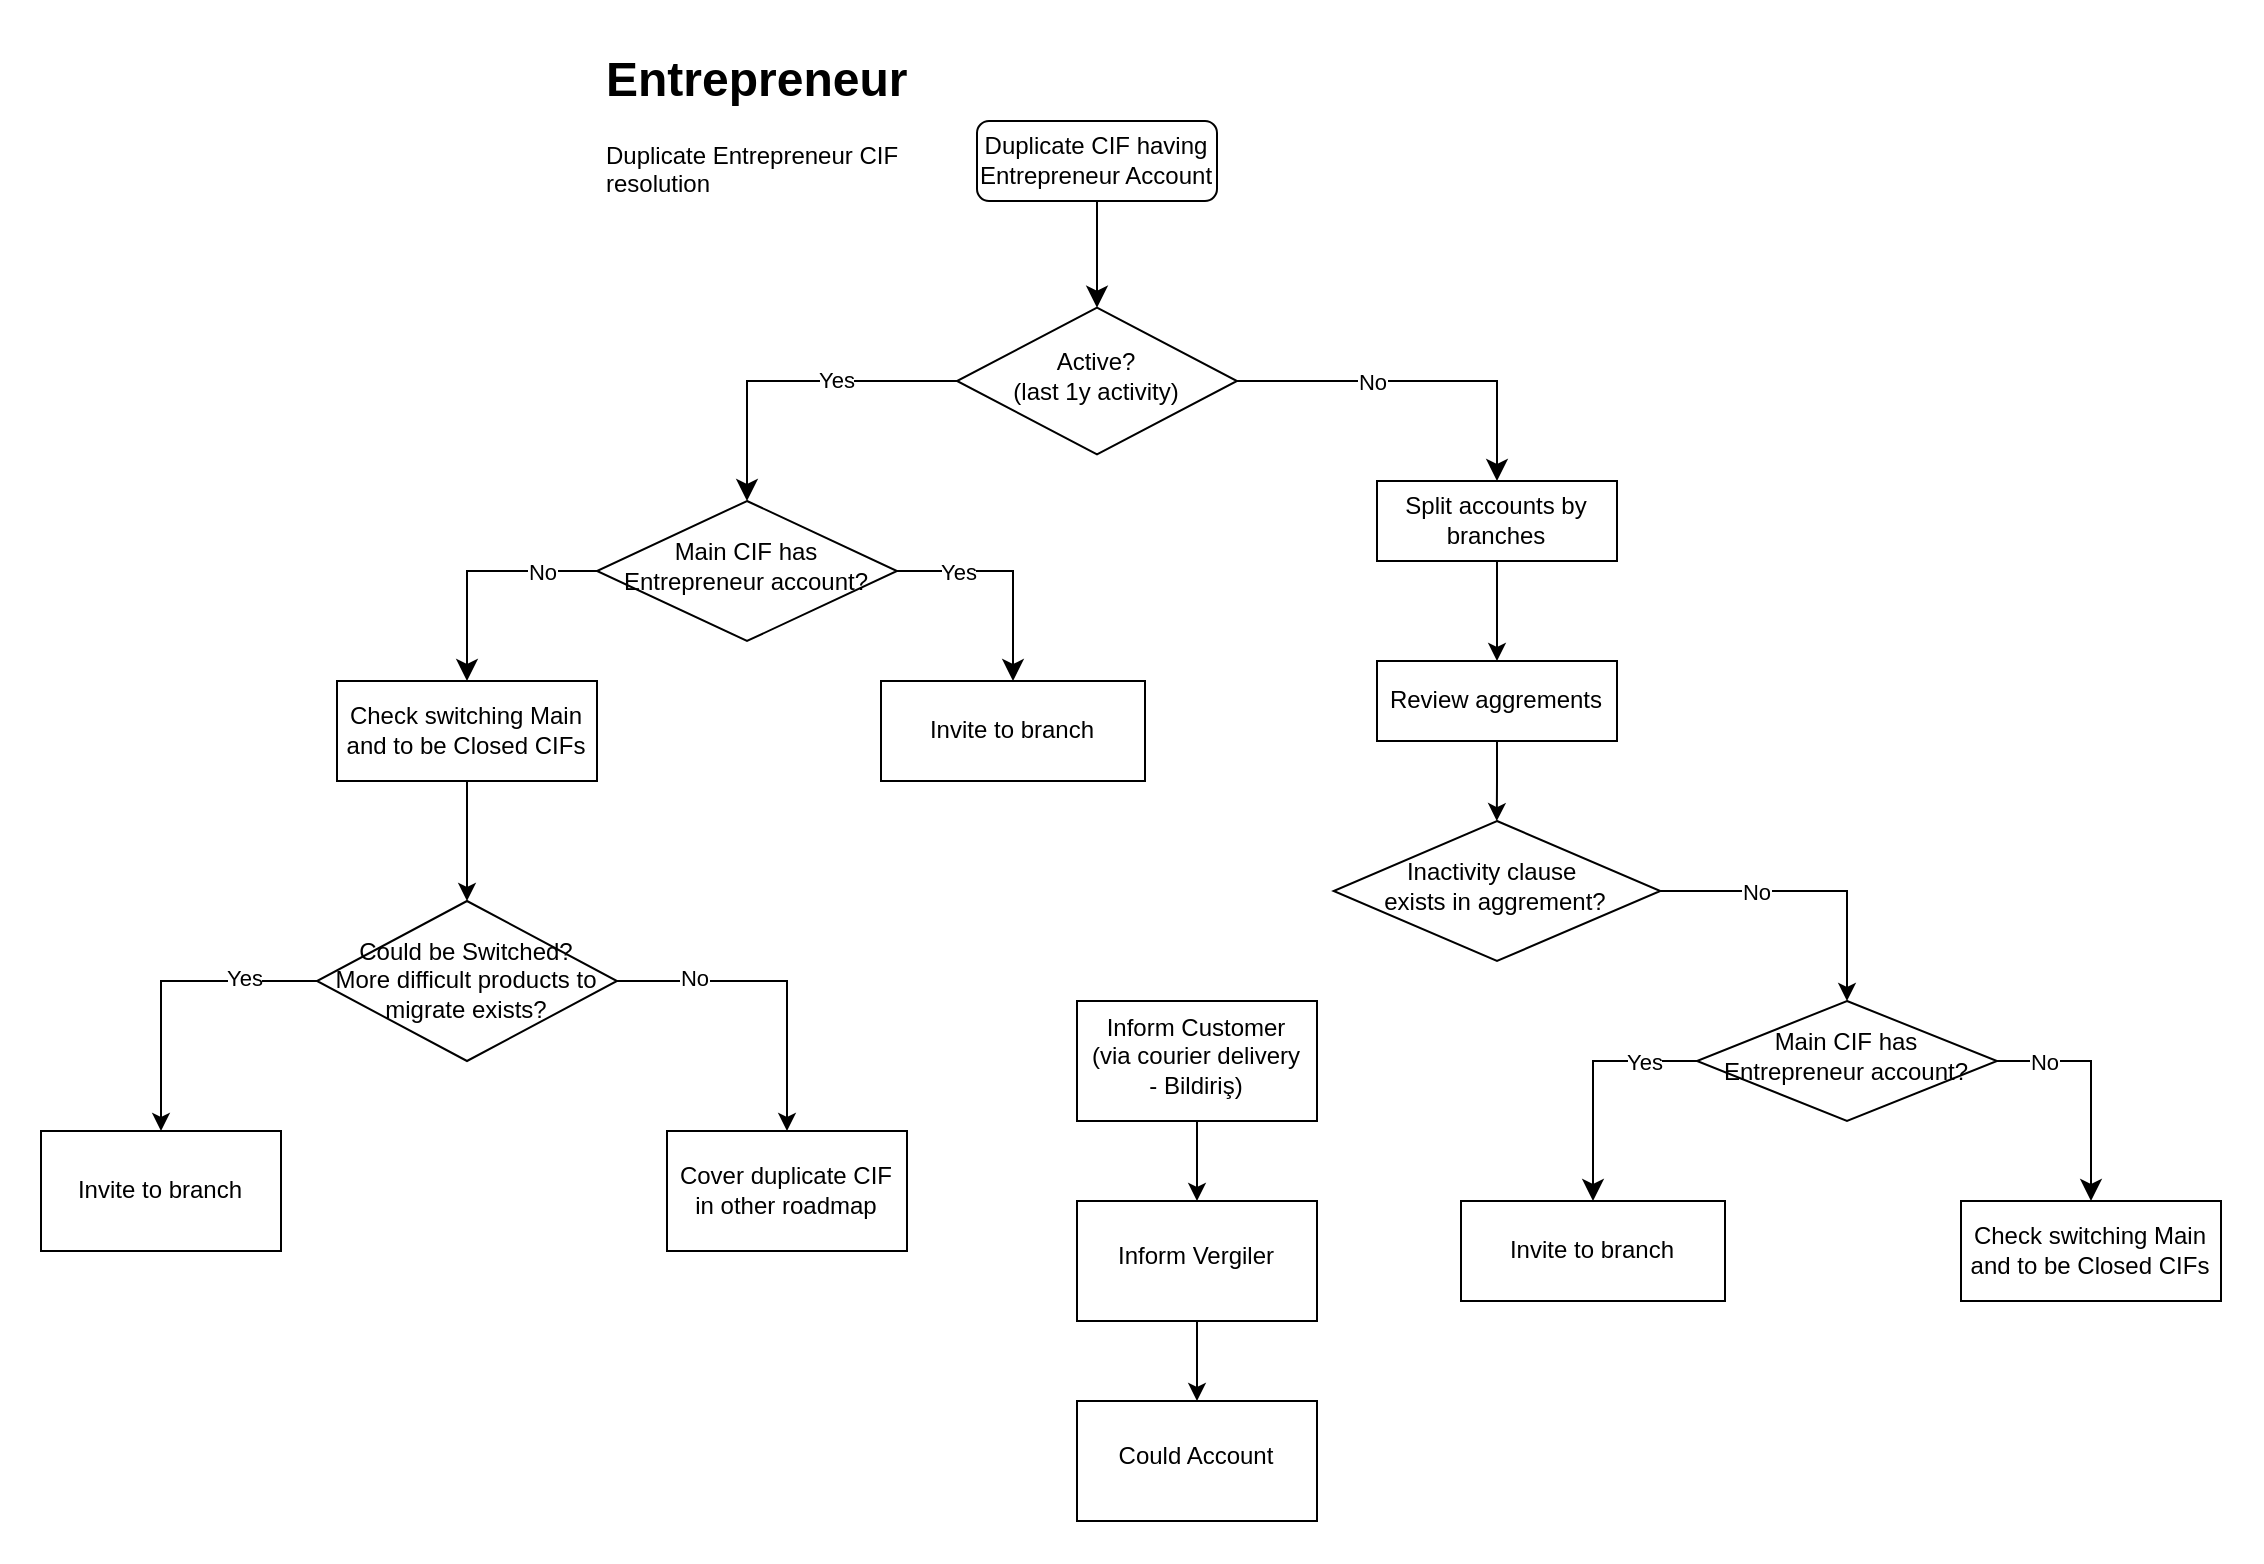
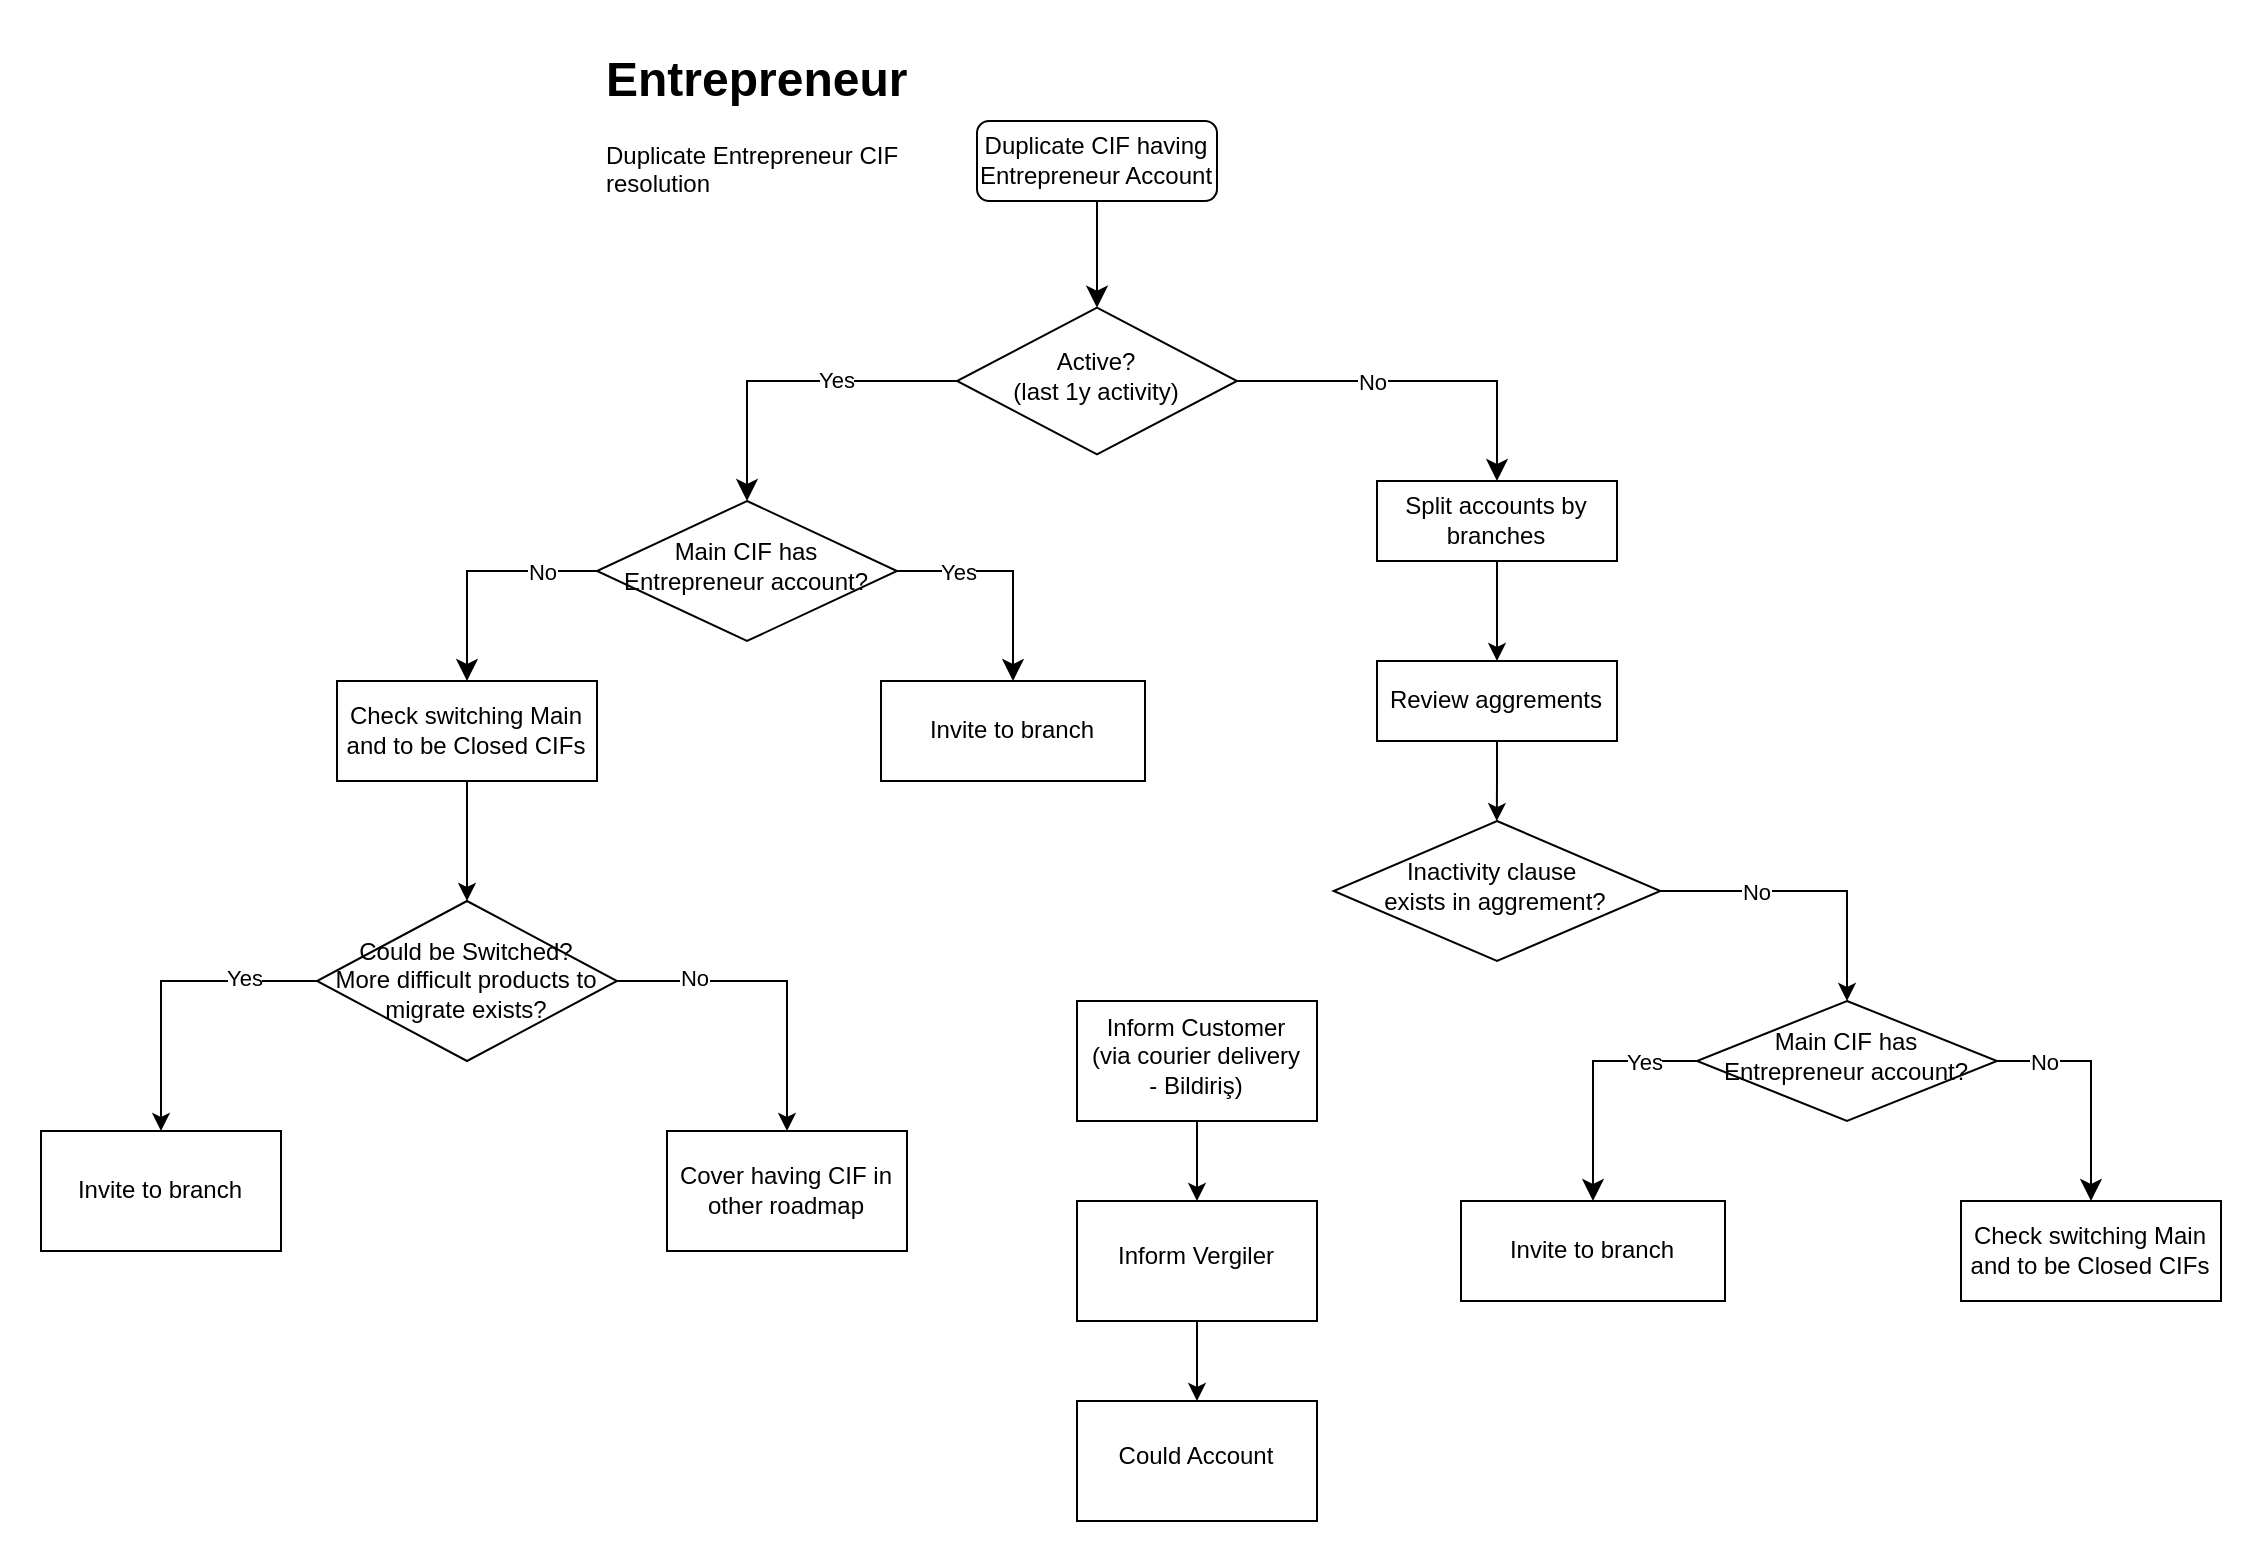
(787, 1191) -> (787, 1191)
